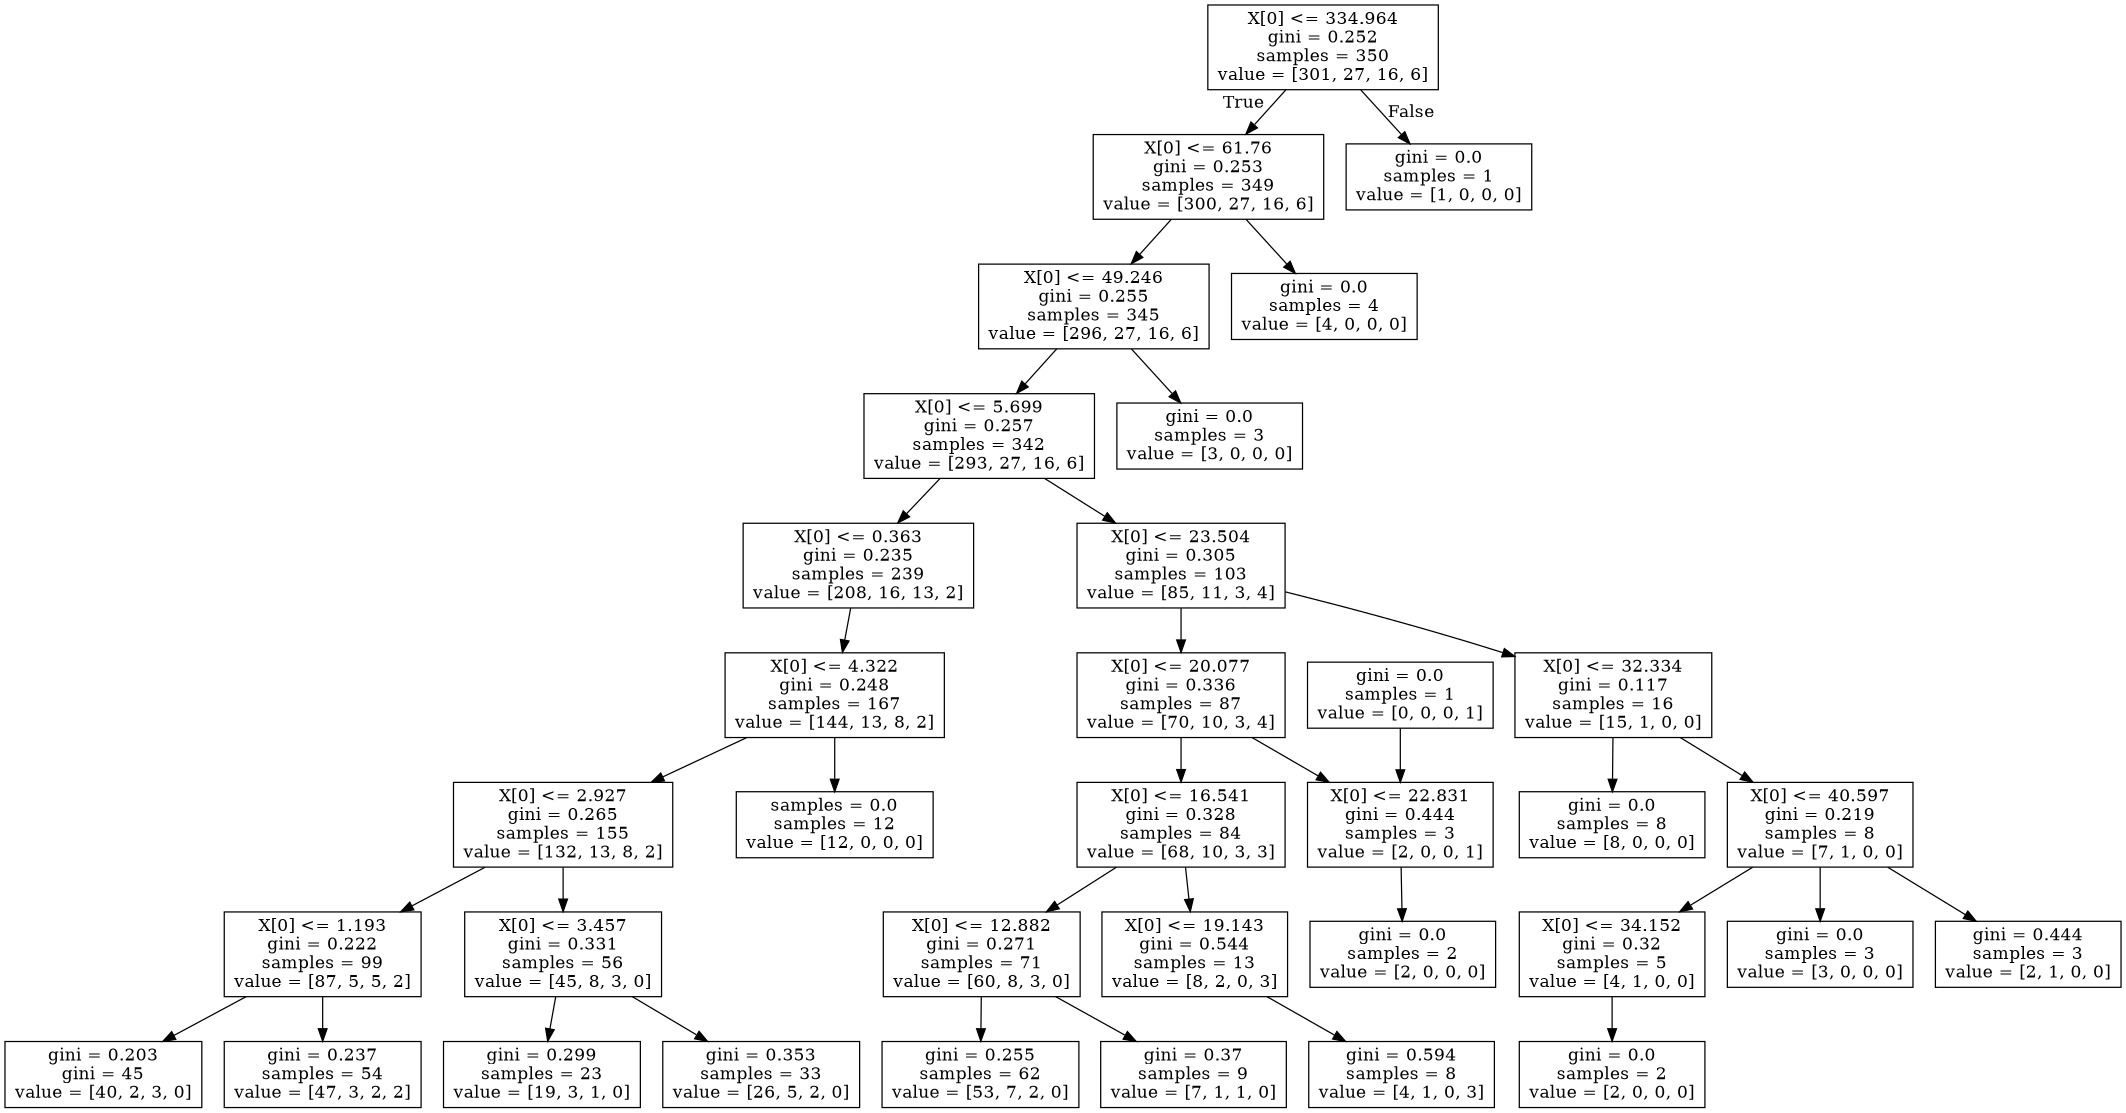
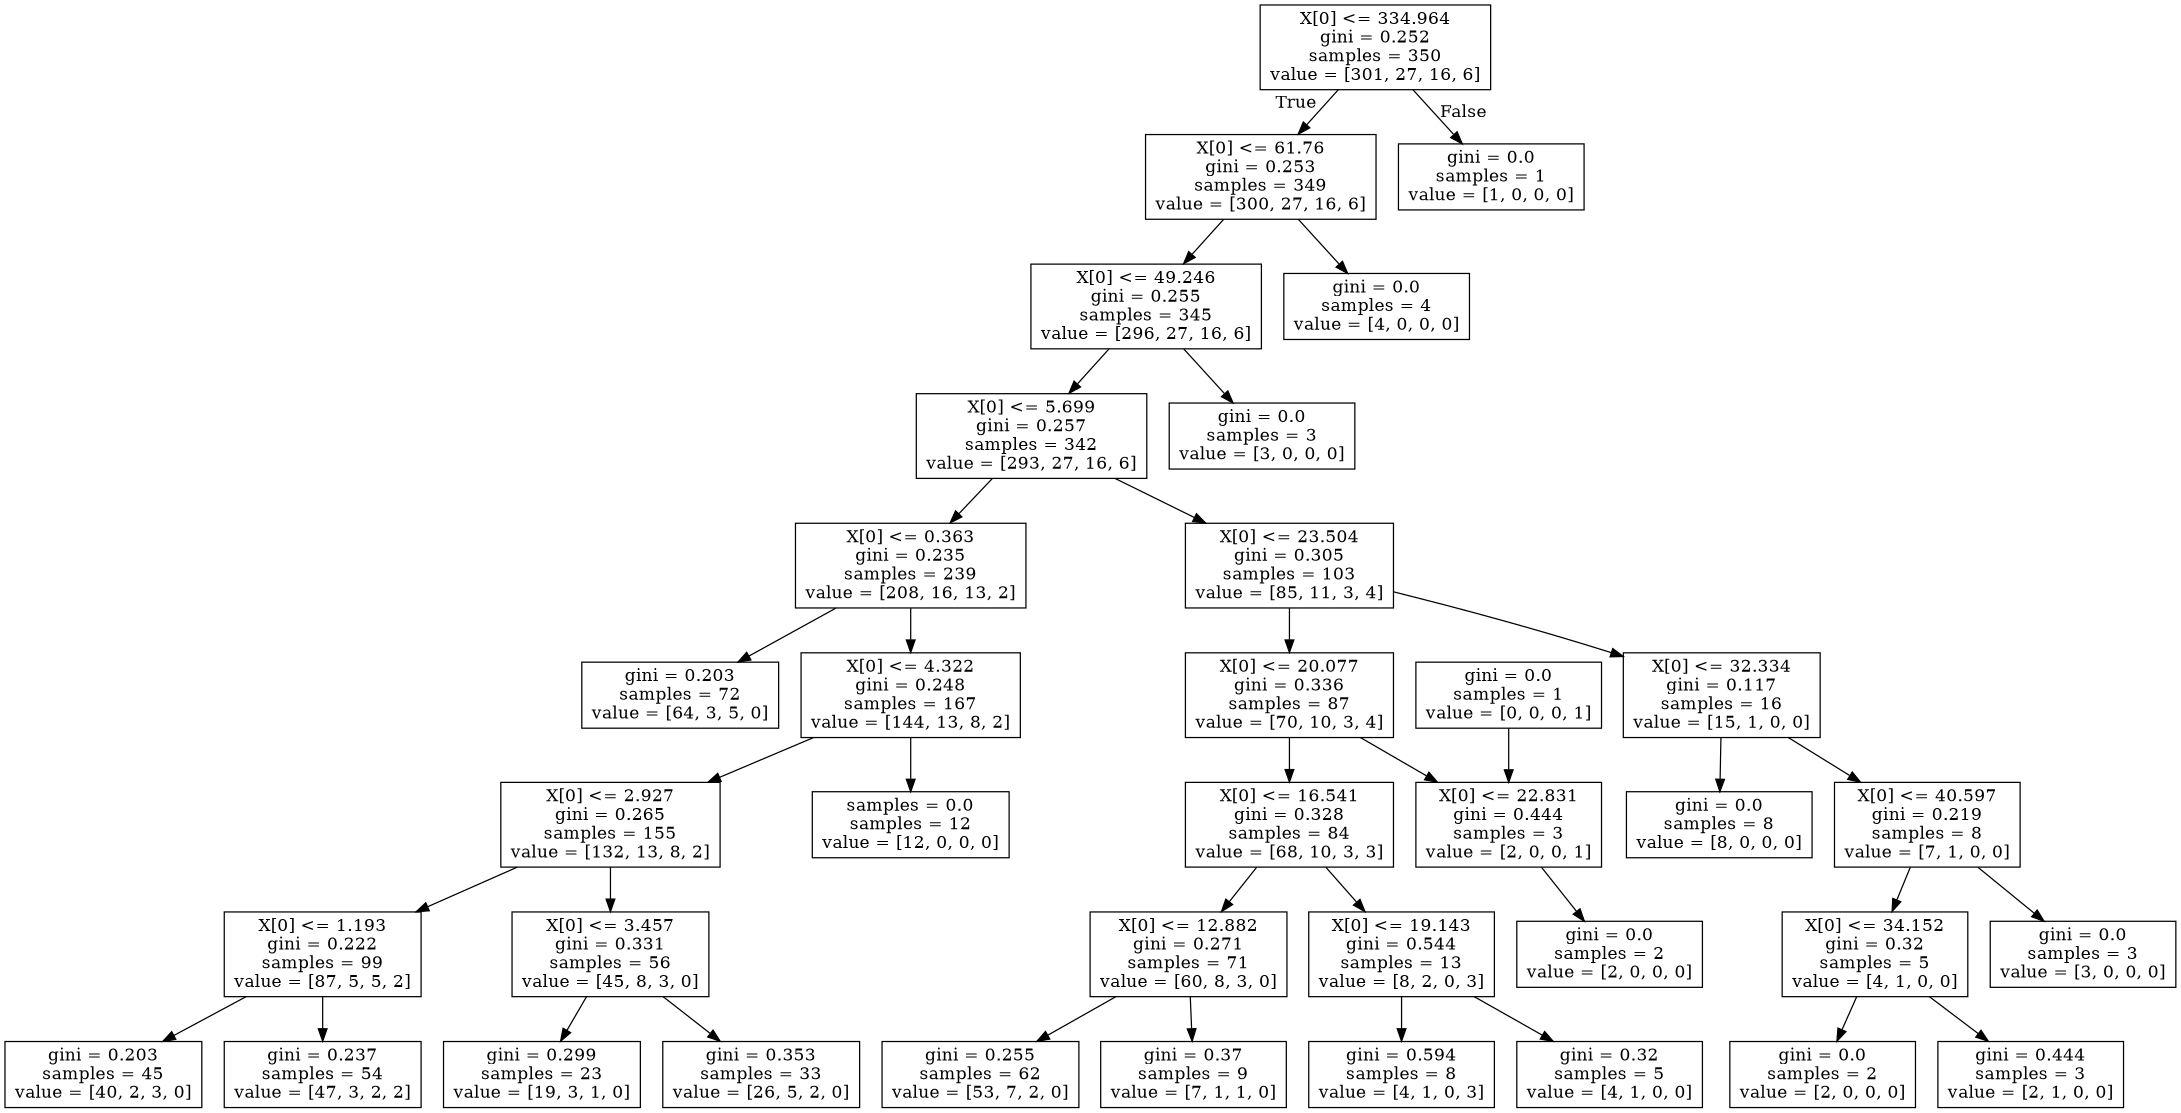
none -> (680, 695)
(1927, 891) -> (1954, 1015)
(103, 1075) -> (103, 1075)
none -> (1610, 1075)
